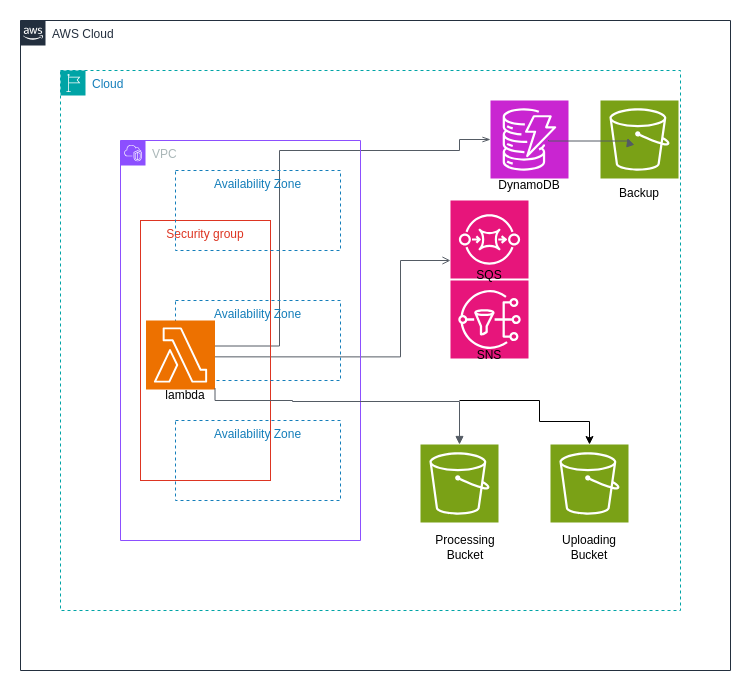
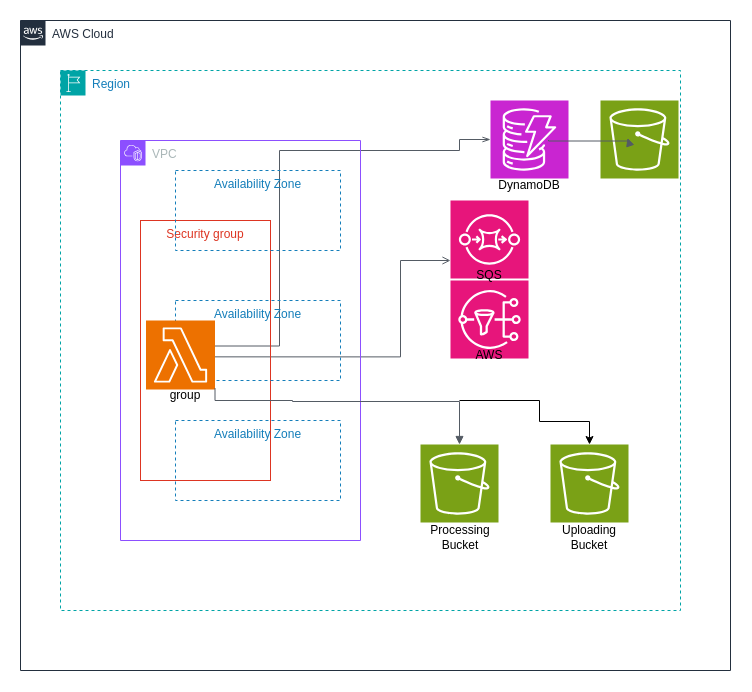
(108, 85) -> (111, 85)
(640, 194) -> none
(490, 356) -> (490, 356)
(186, 396) -> (186, 396)
(466, 548) -> (461, 538)
(590, 548) -> (590, 538)
